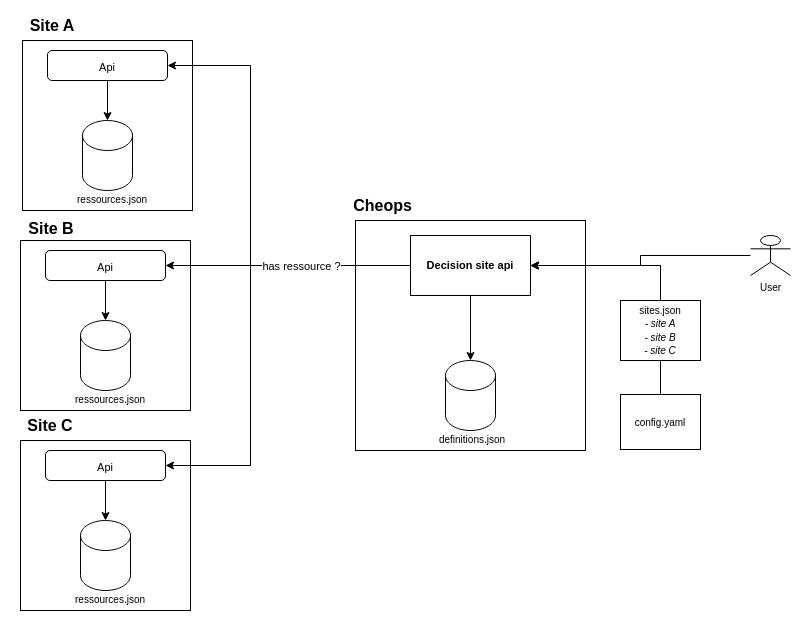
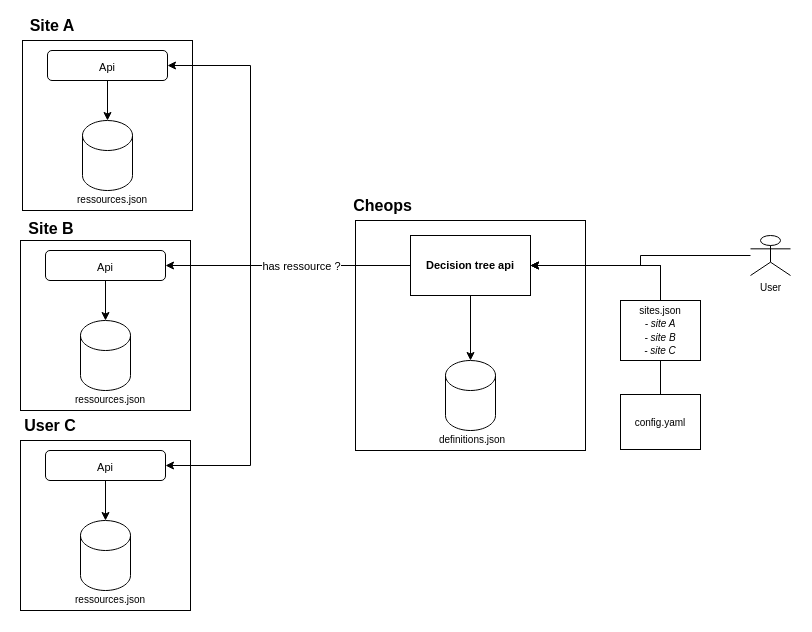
(471, 266) -> (471, 266)
(51, 426) -> (51, 426)
